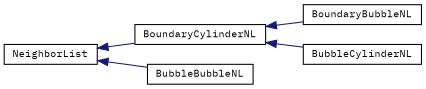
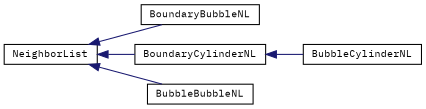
(290, 24) -> (131, 33)
